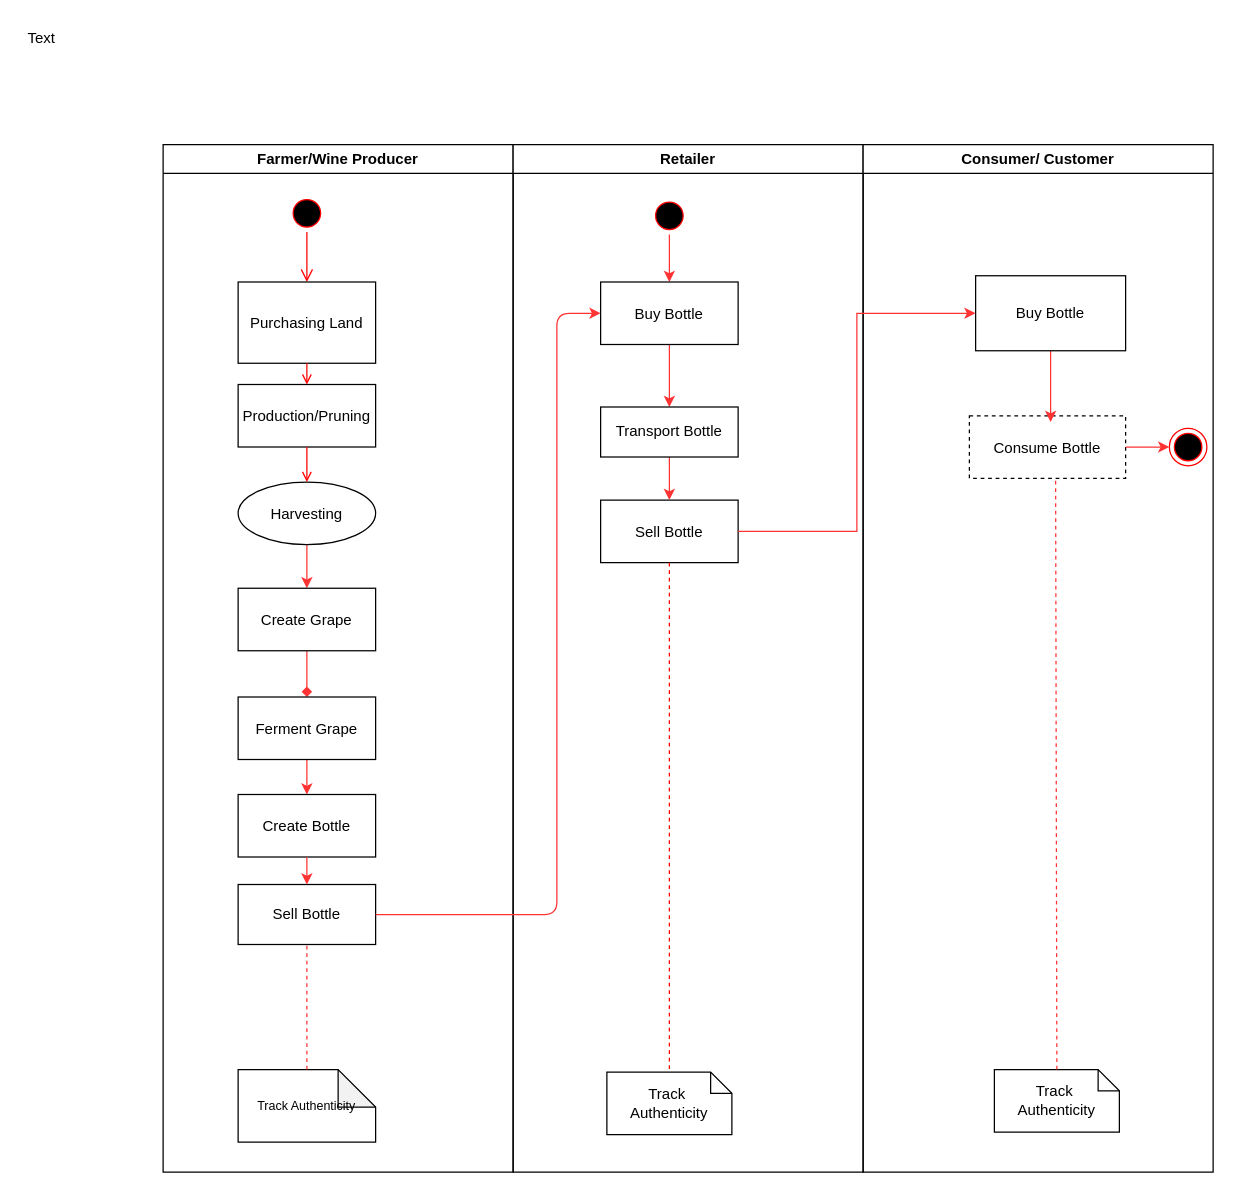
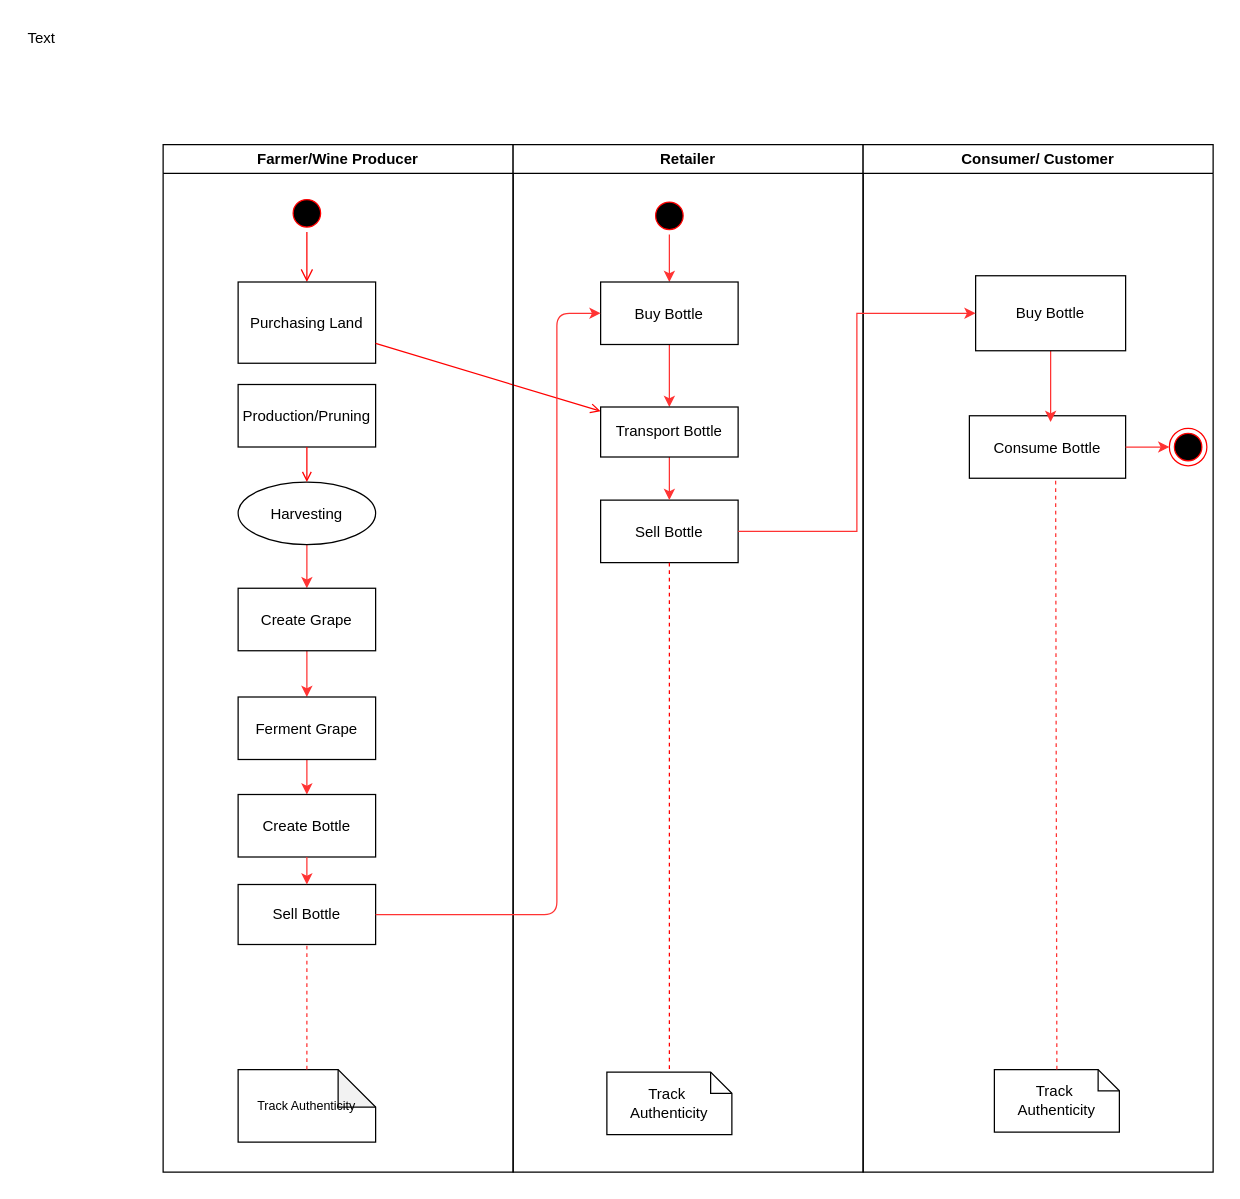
(307, 372) -> (487, 377)
(1048, 447) -> (1048, 447)
(307, 686) -> (307, 687)
